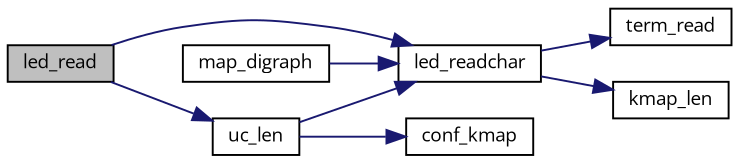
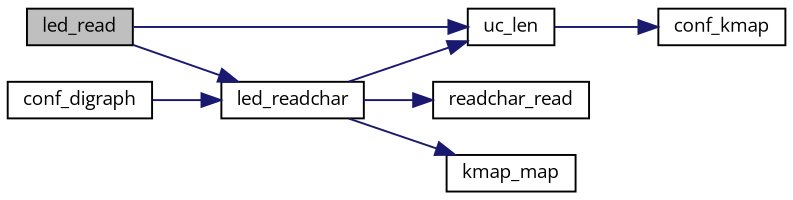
(671, 27) -> (511, 100)
(256, 64) -> (80, 100)
(671, 100) -> (511, 173)
(348, 105) -> (399, 65)
